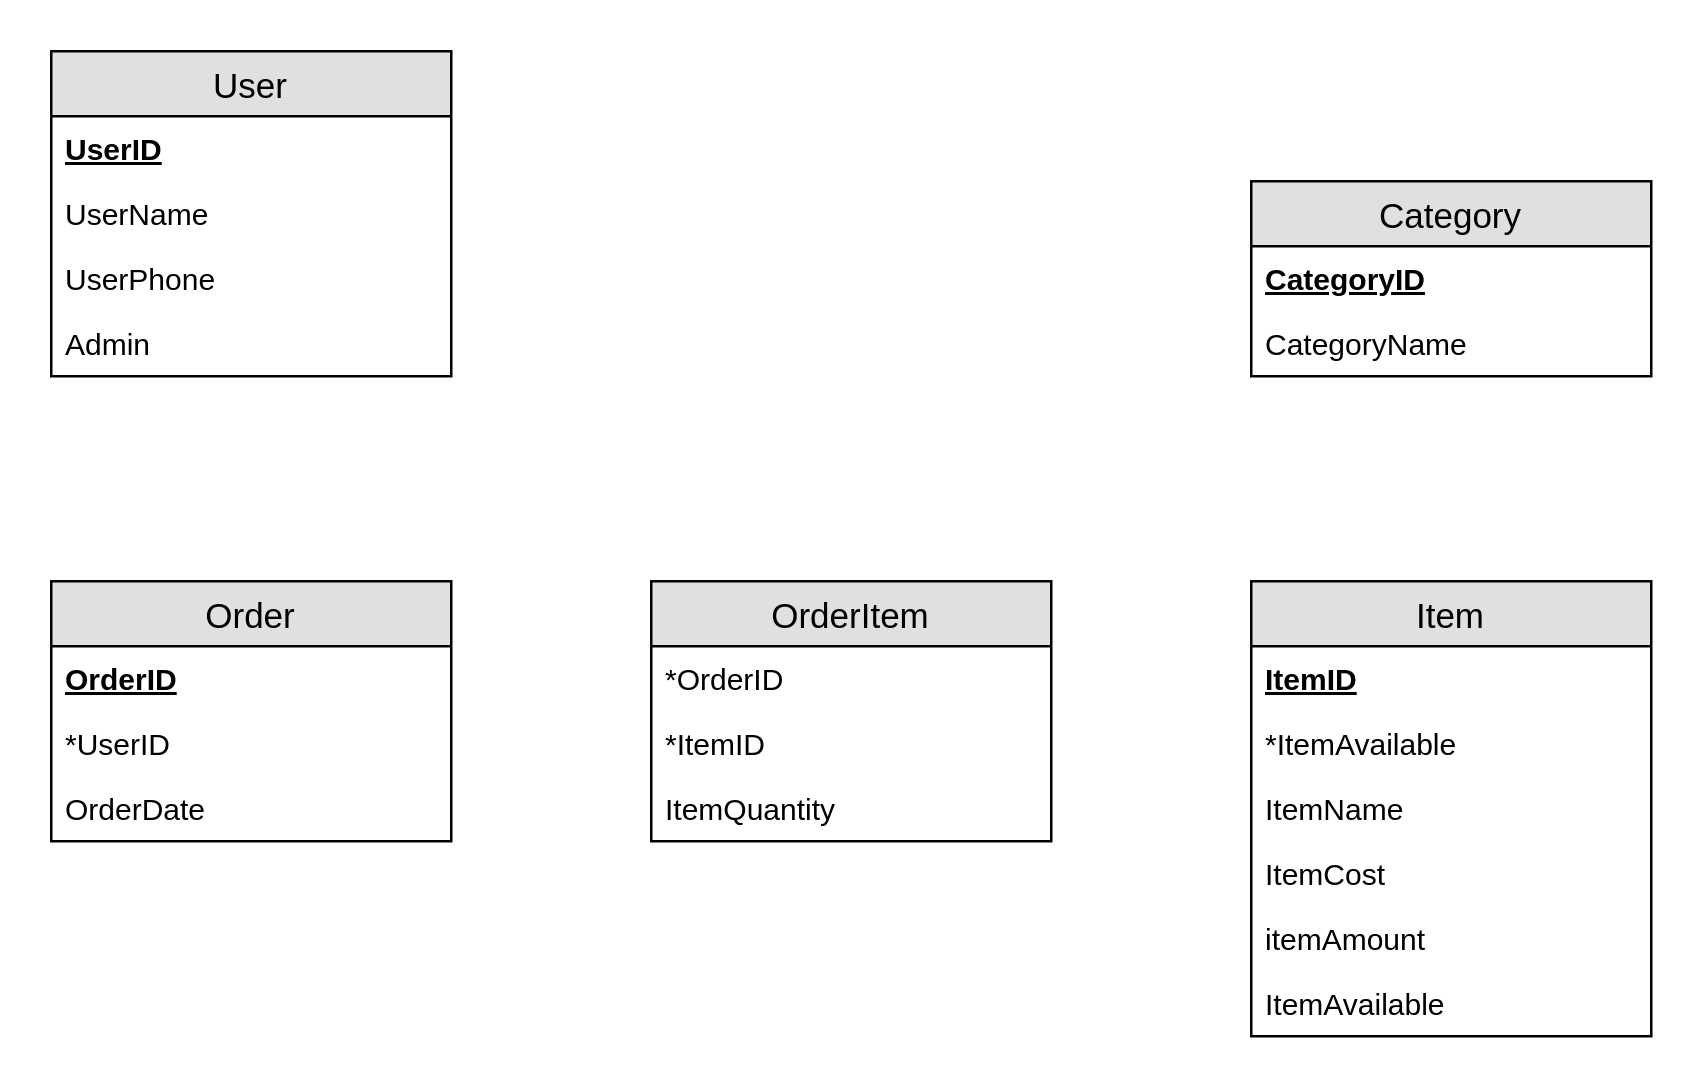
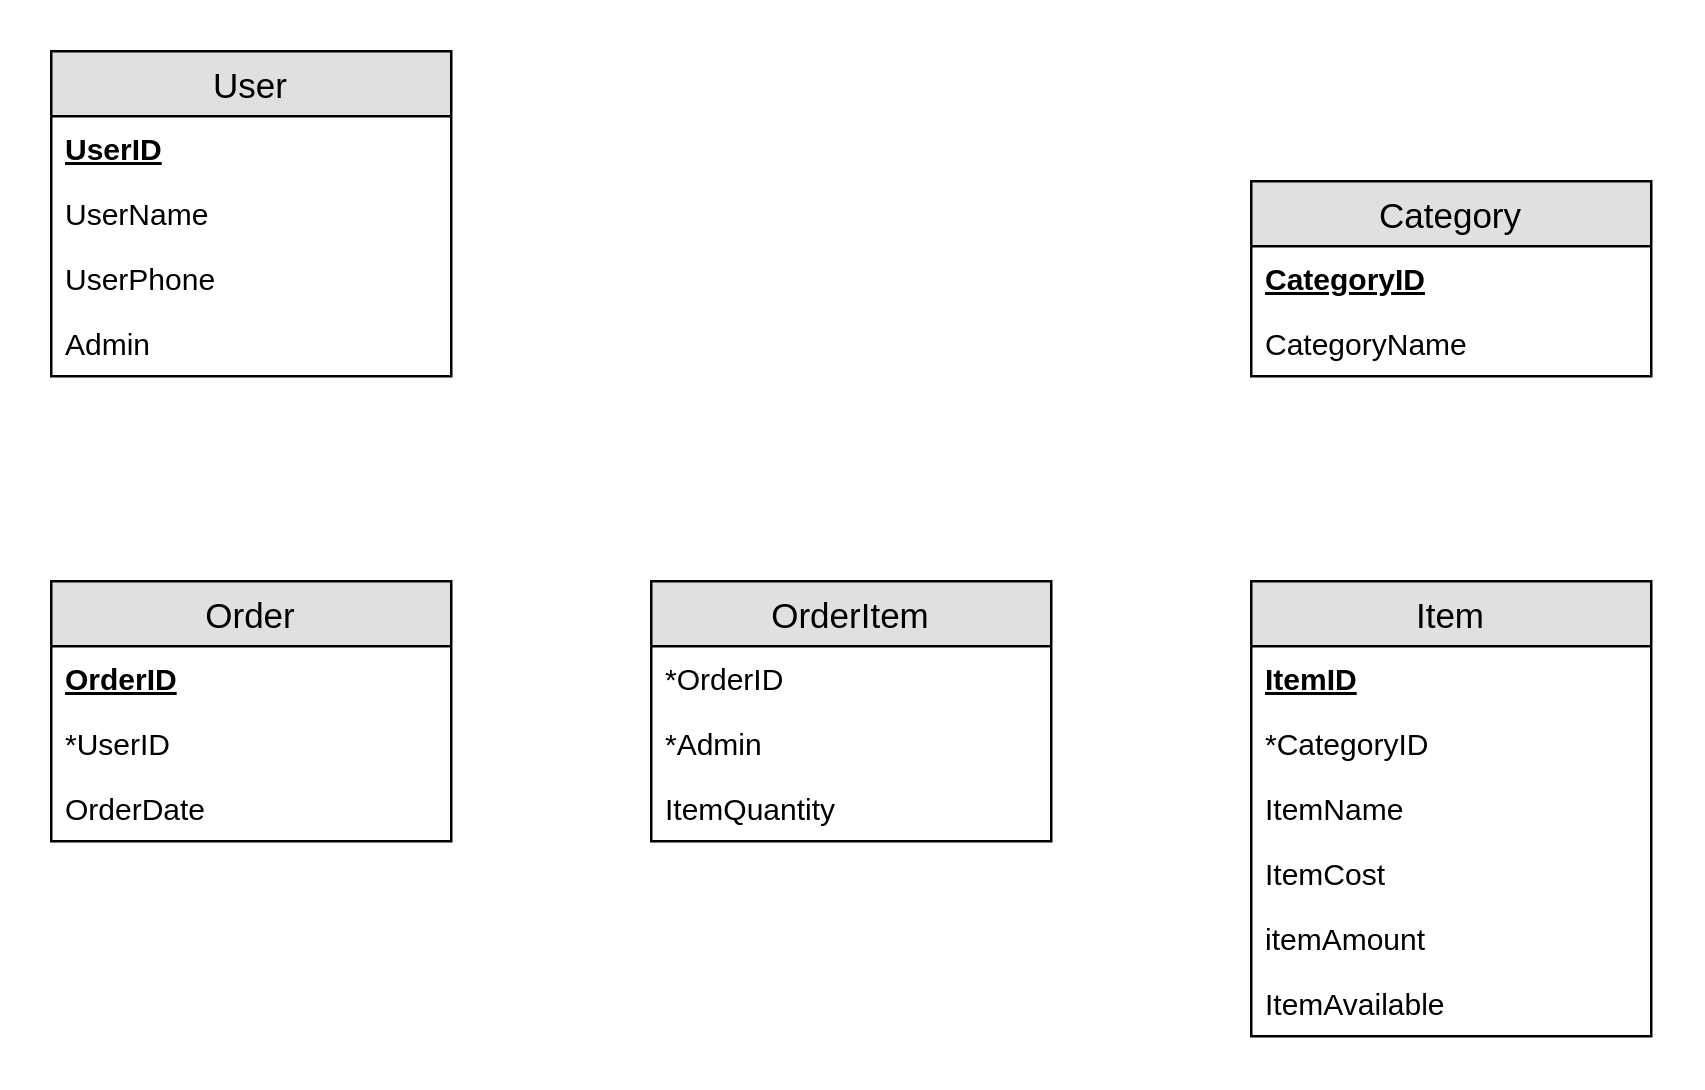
(724, 745) -> (712, 745)
(1371, 745) -> (1357, 745)
